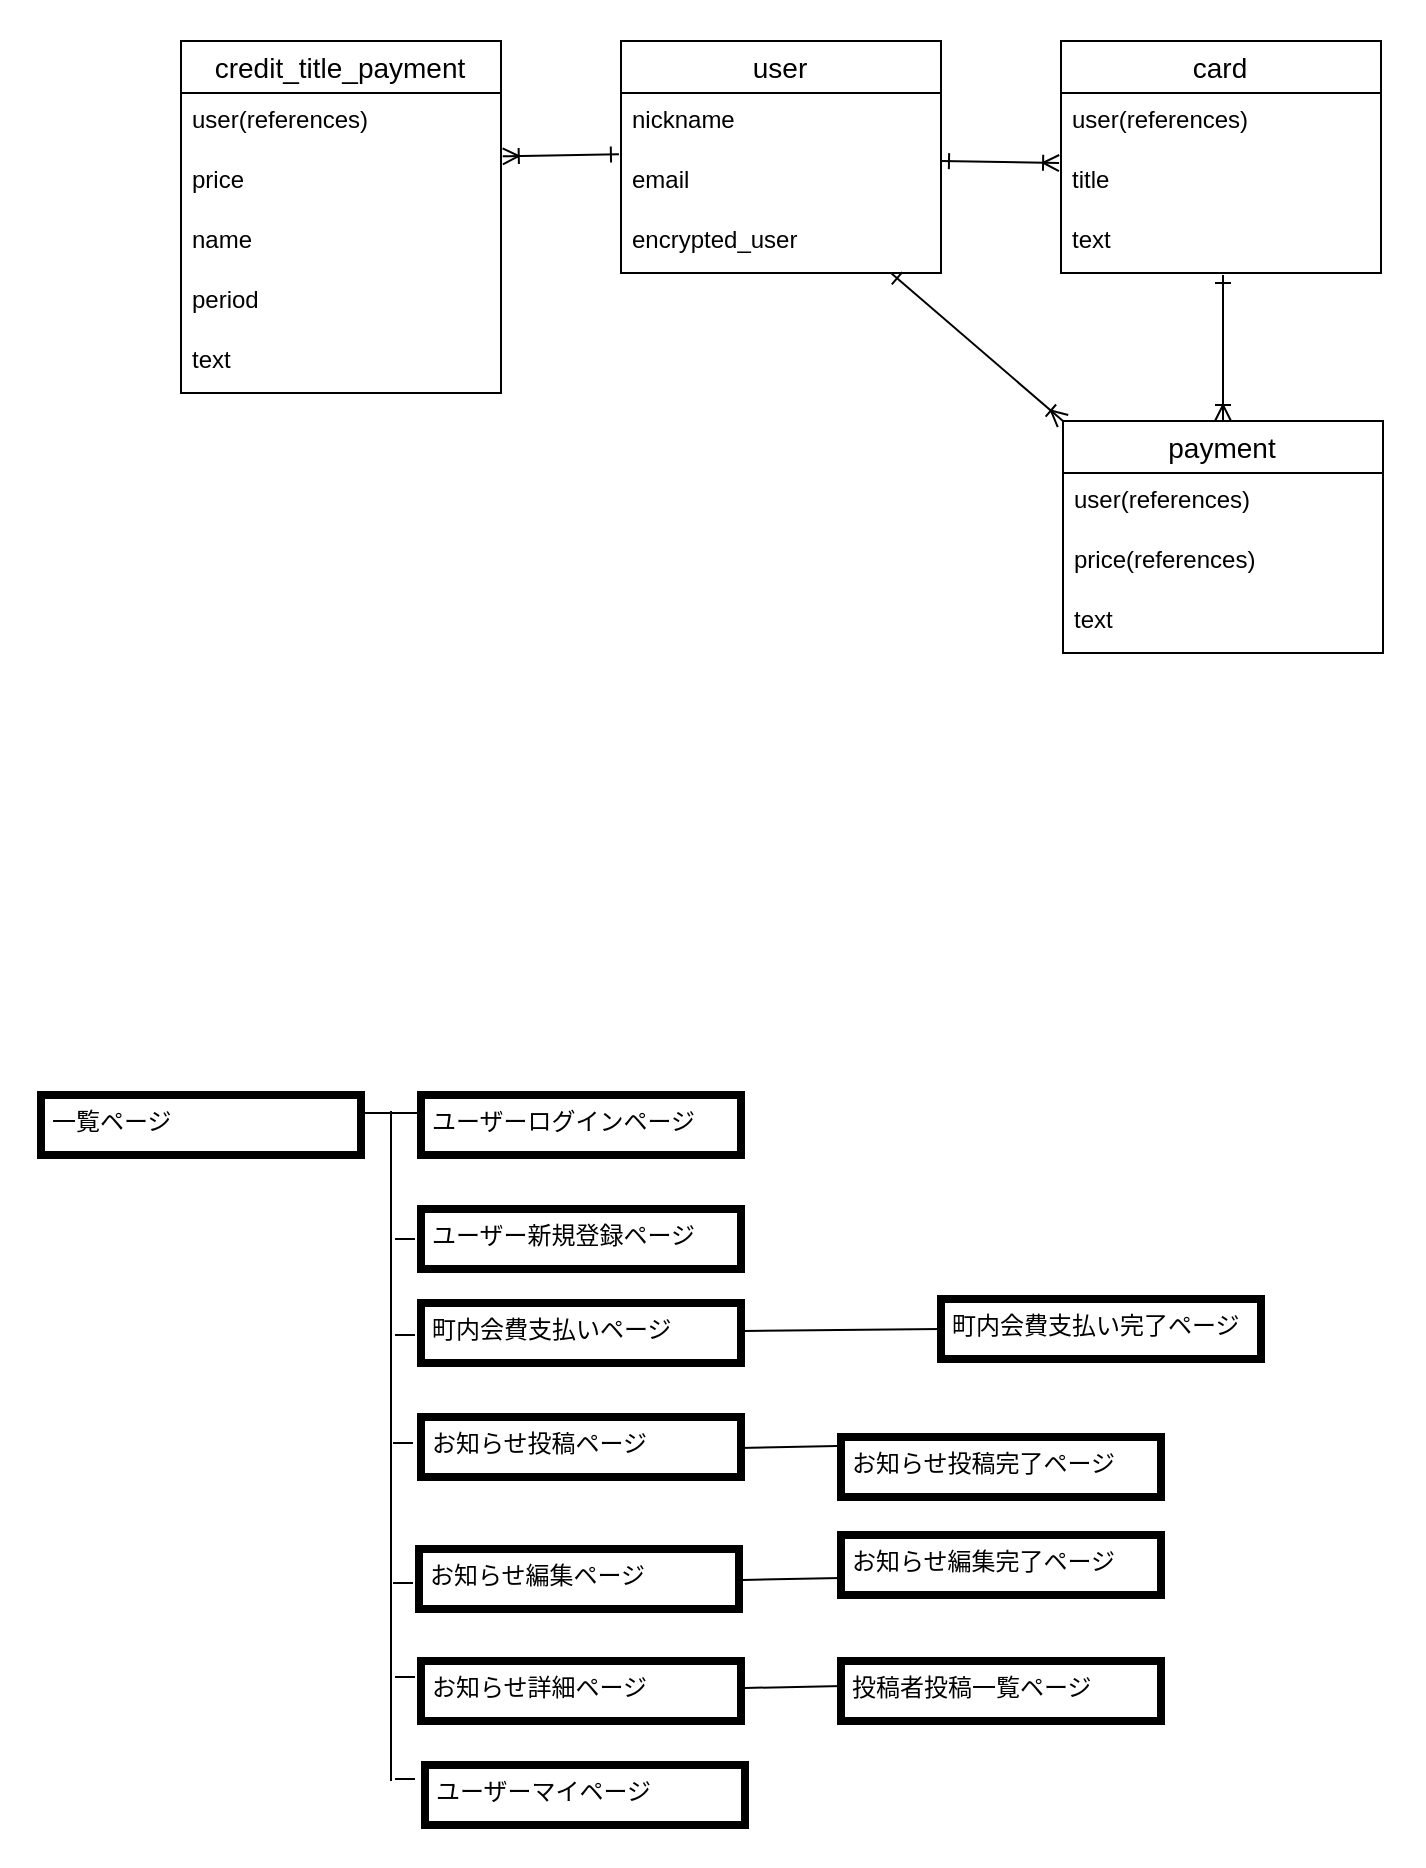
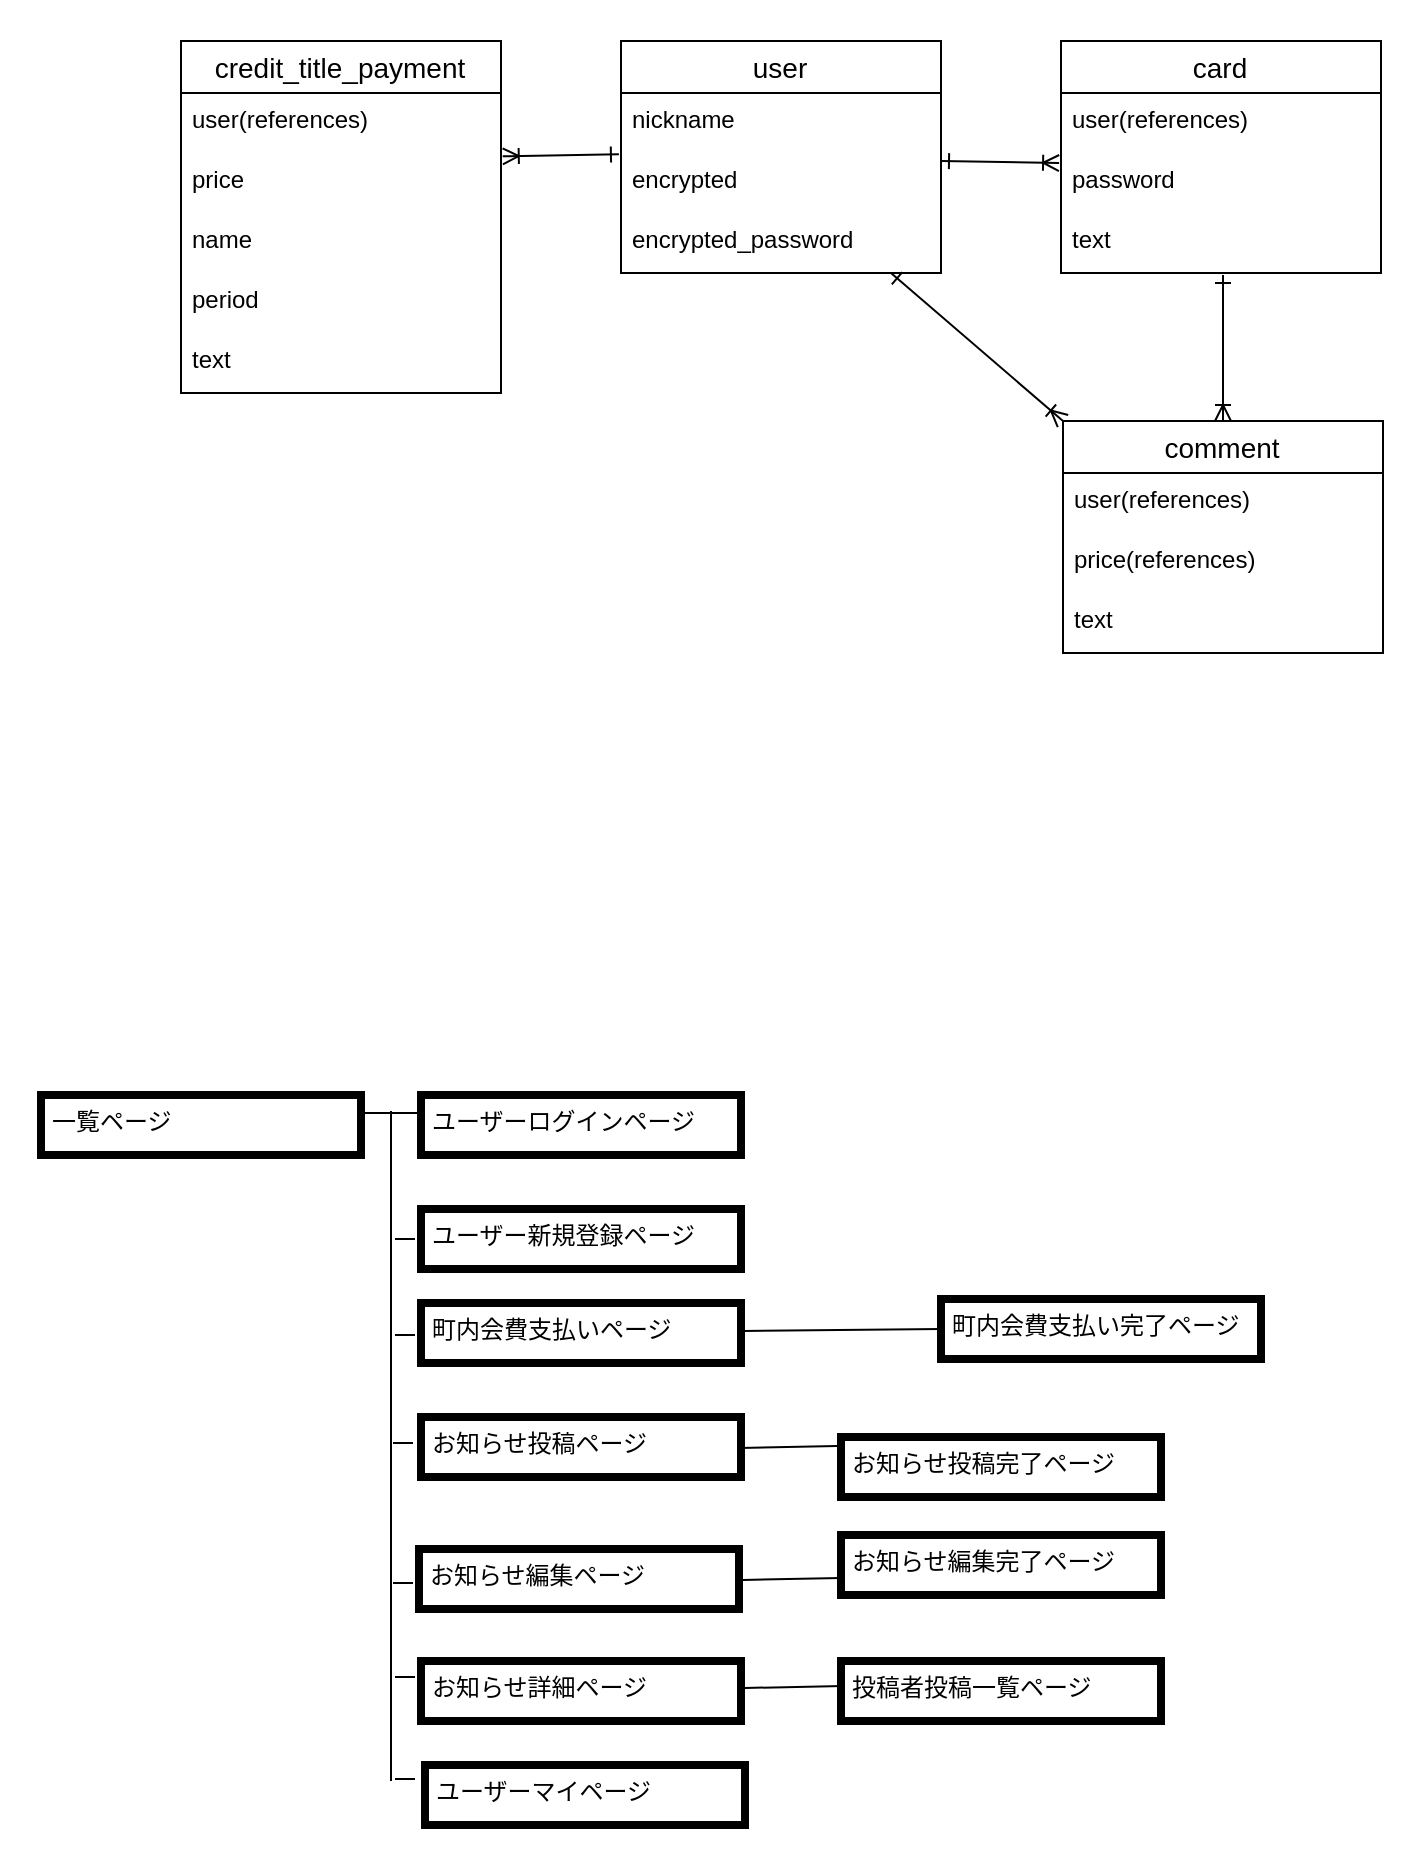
(659, 180) -> (692, 180)
(1099, 180) -> (1126, 180)
(726, 240) -> (753, 240)
(1222, 449) -> (1222, 449)
